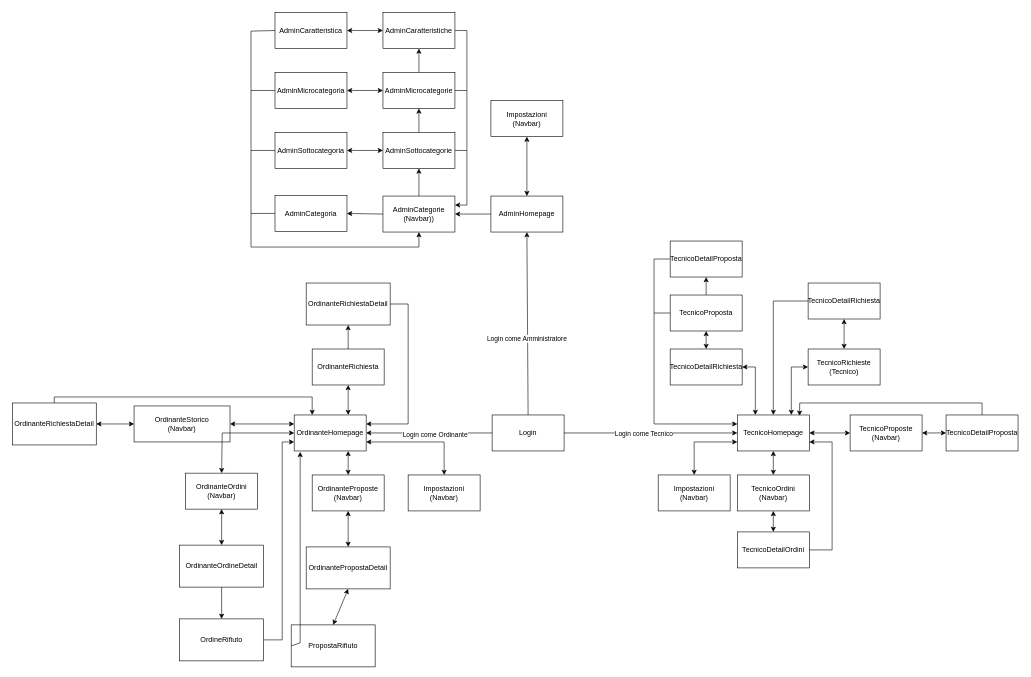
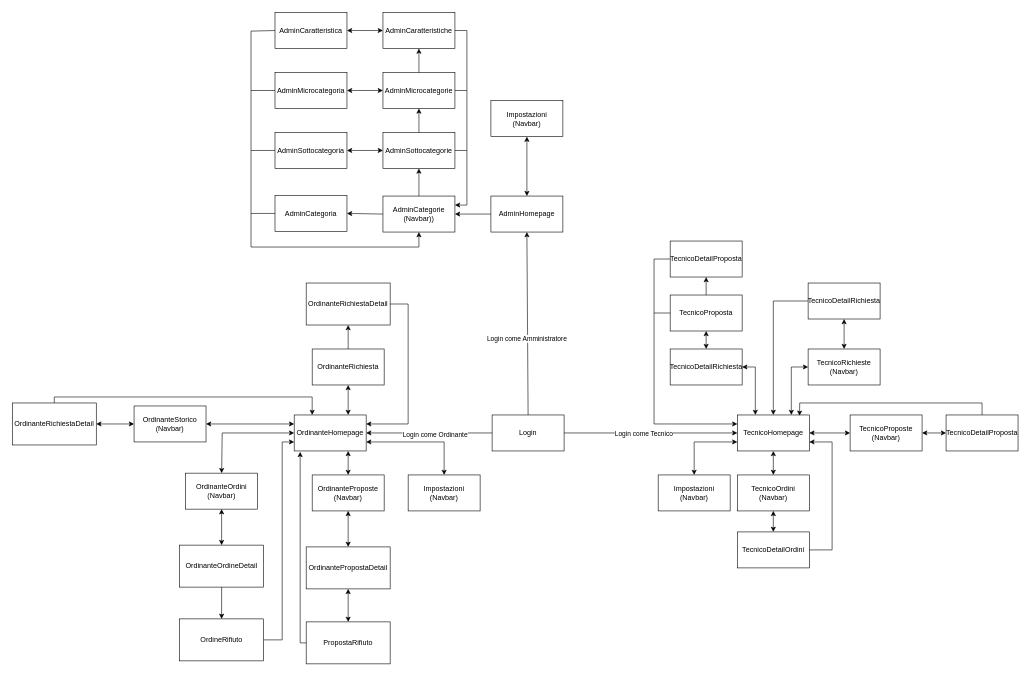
(845, 367) -> (845, 367)
(182, 424) -> (170, 424)
(333, 646) -> (348, 643)
